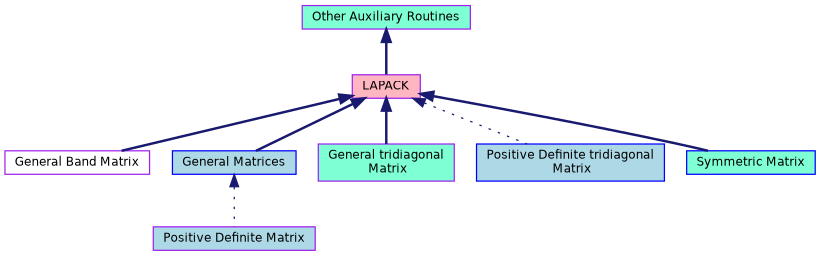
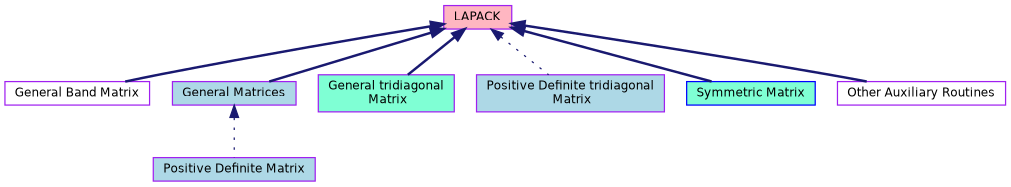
(386, 17) -> (922, 93)
(386, 58) -> (696, 52)
(234, 163) -> (234, 93)
(570, 163) -> (570, 93)
